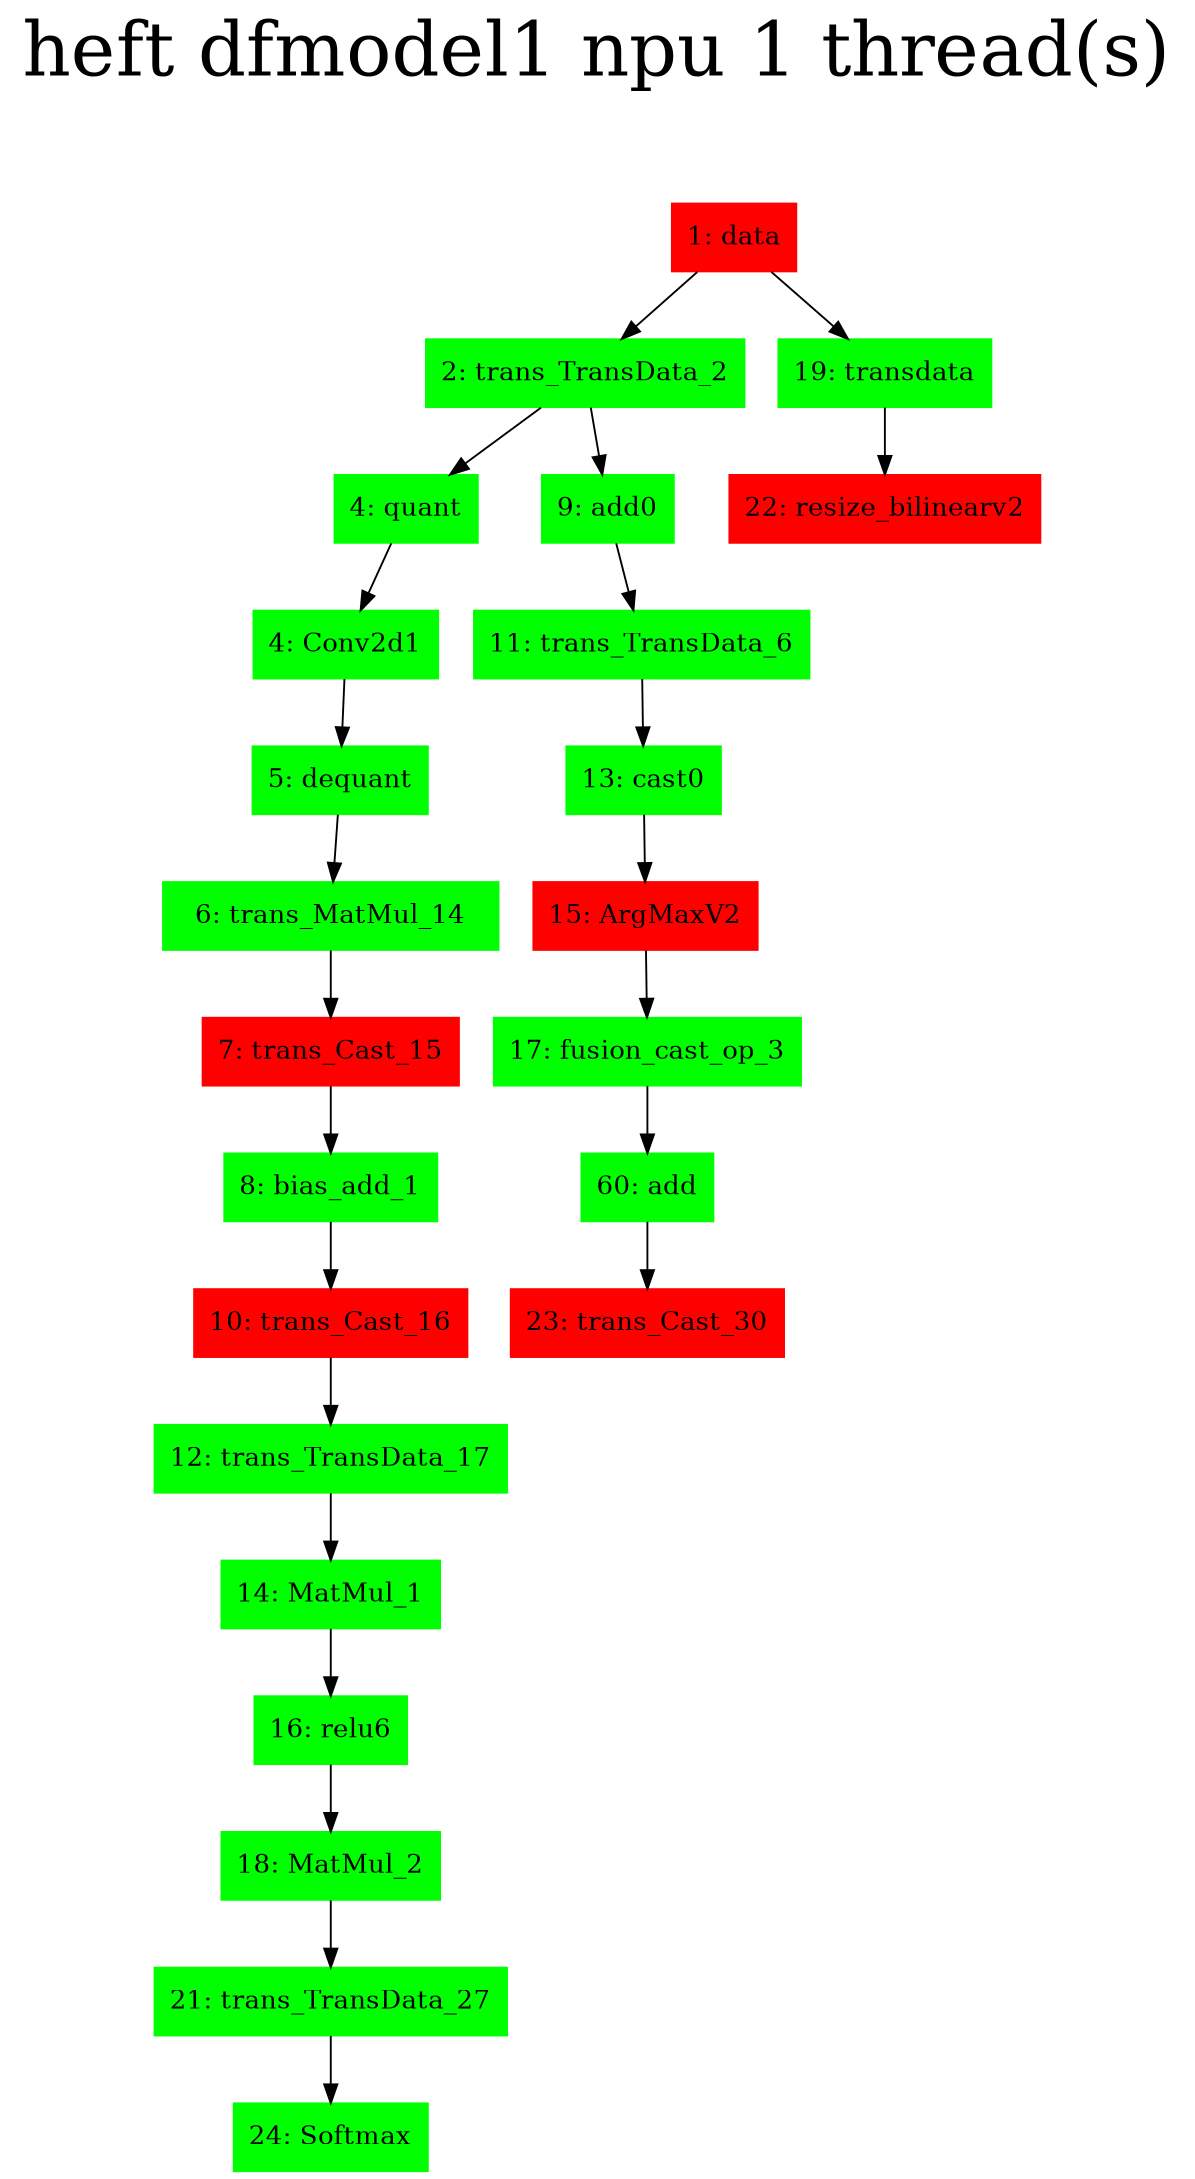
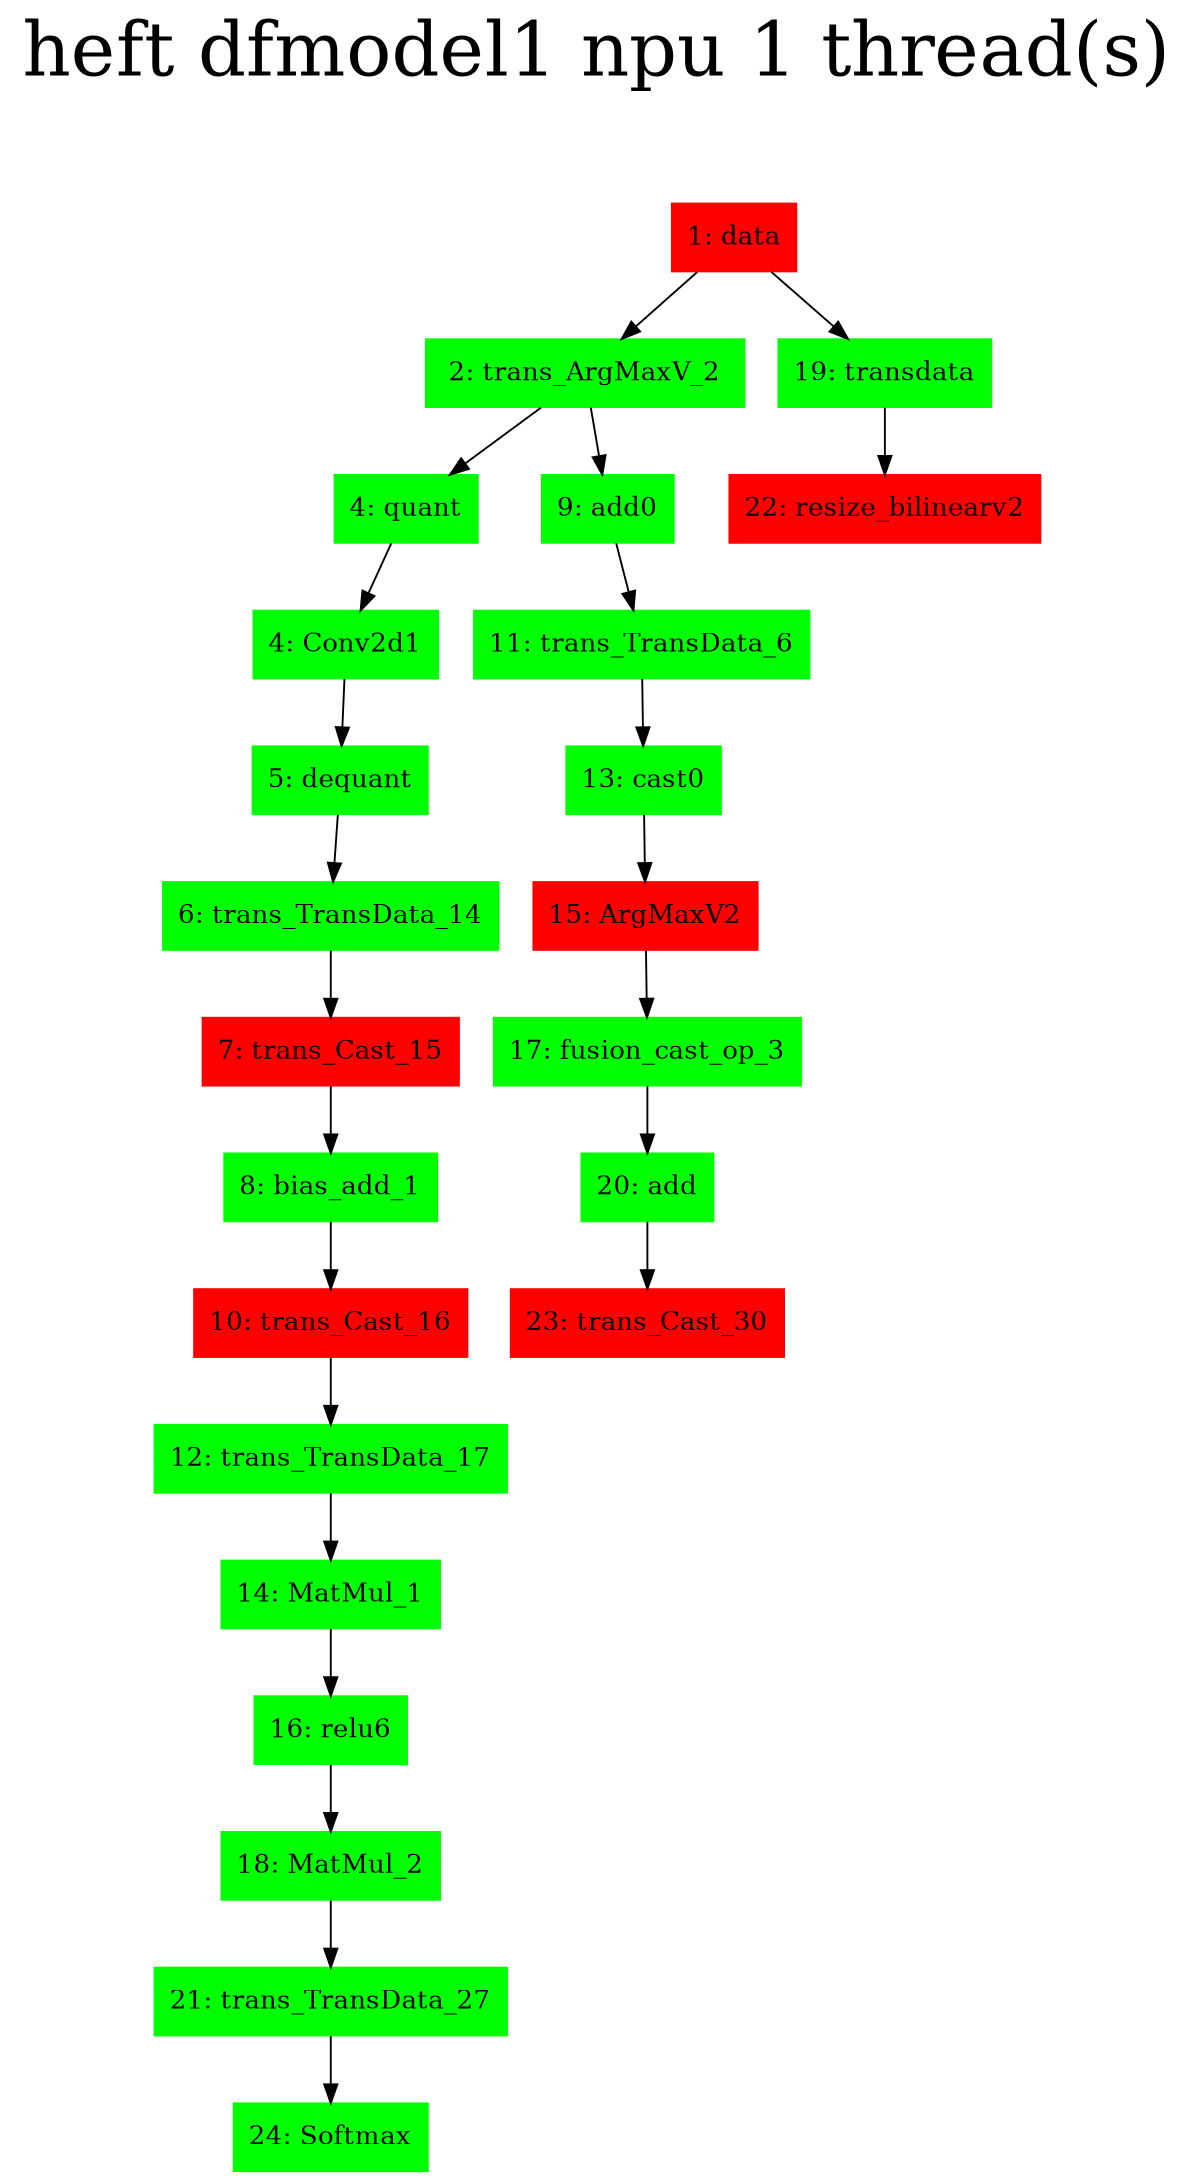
(585, 373) -> (585, 373)
(331, 916) -> (331, 916)
(647, 1187) -> (647, 1187)
